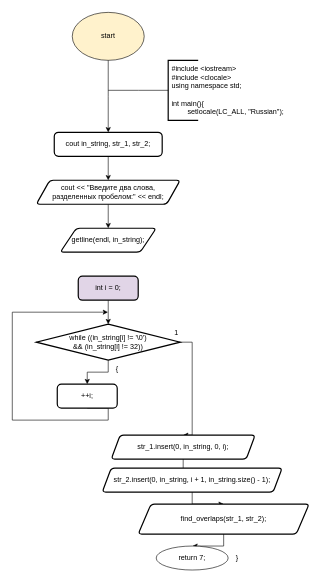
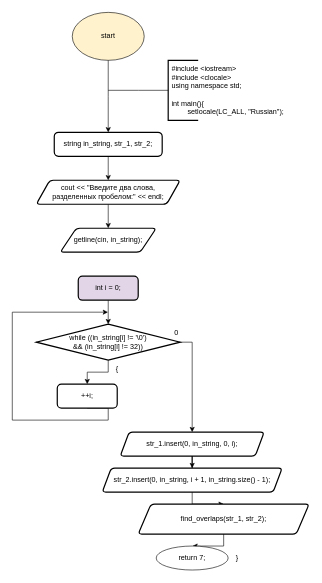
(108, 144) -> (108, 144)
(108, 240) -> (108, 240)
(177, 333) -> (177, 333)
(183, 447) -> (192, 444)
